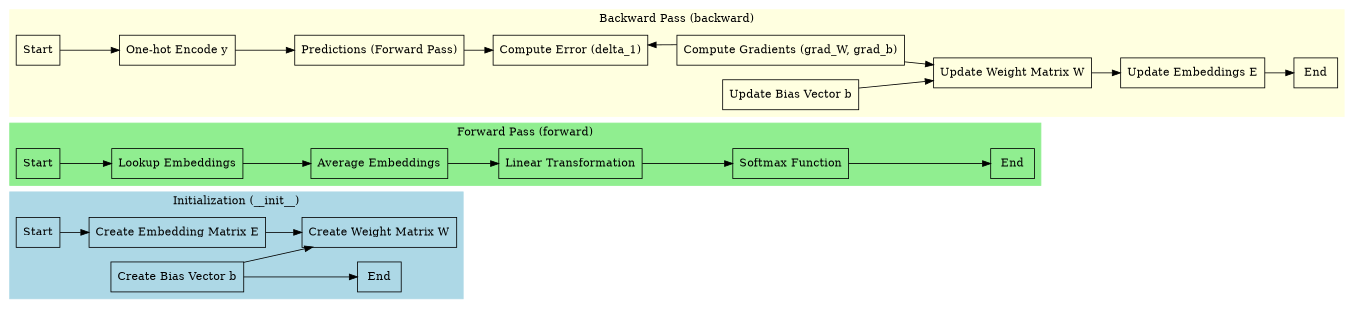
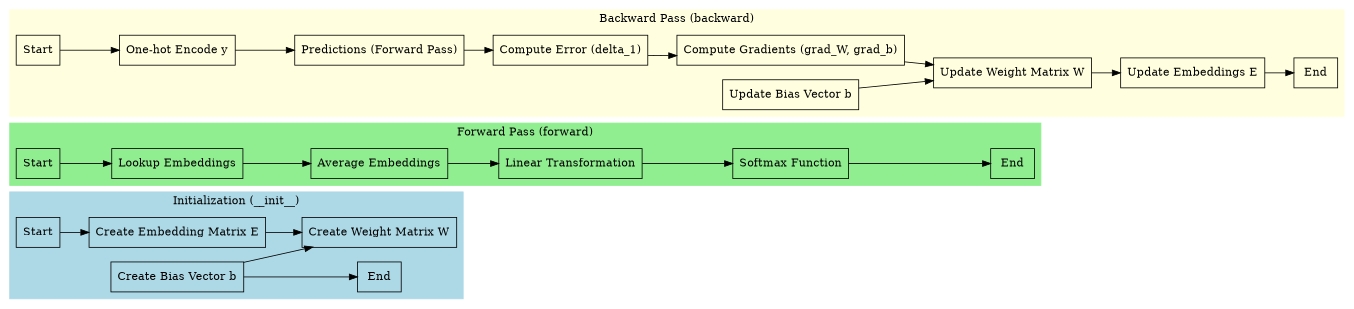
(667, 45) -> (658, 56)
